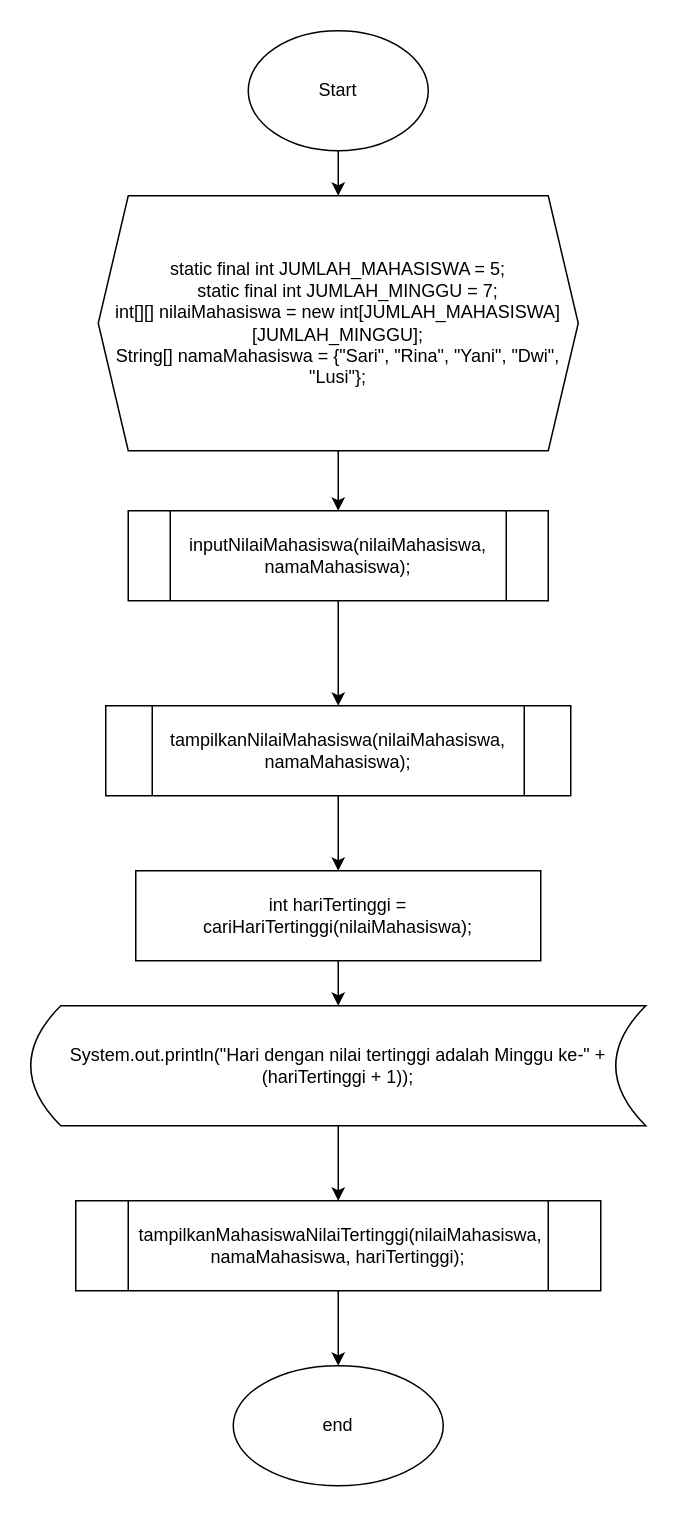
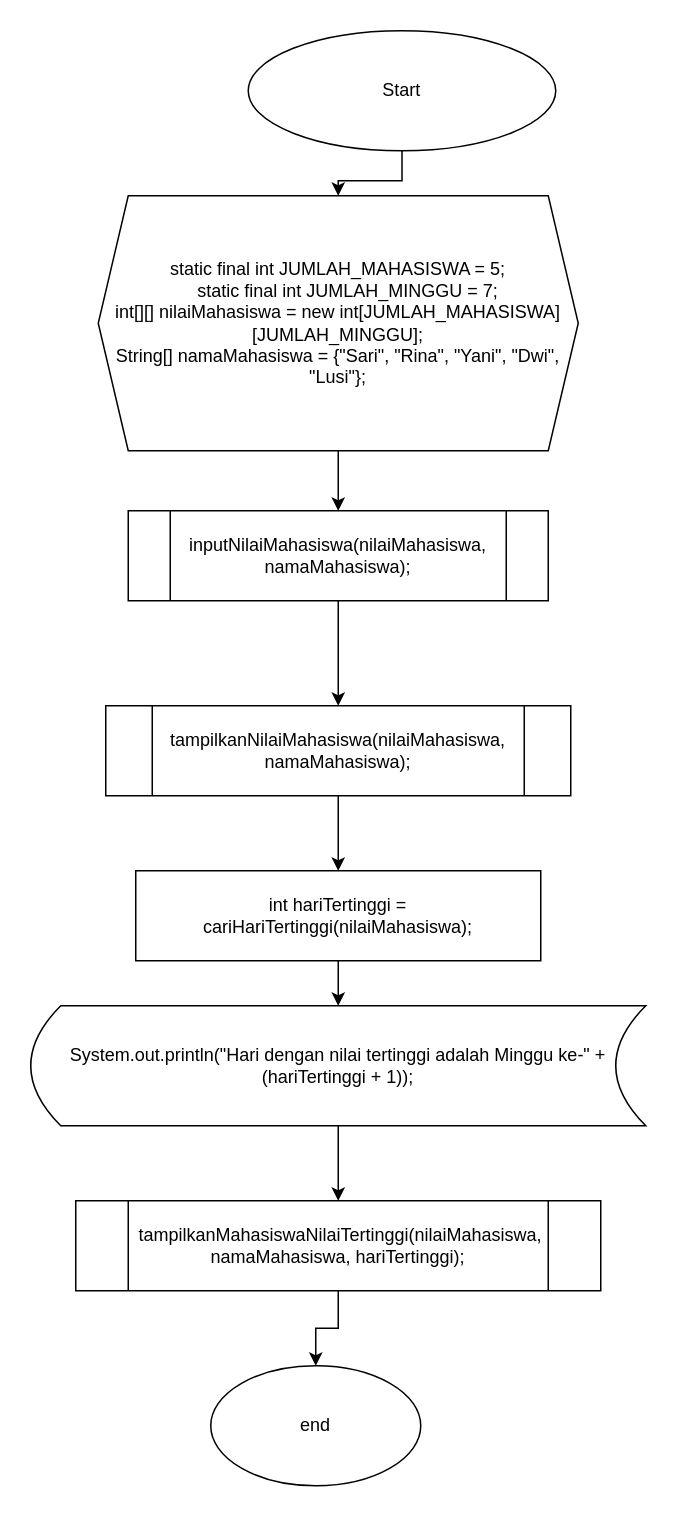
(338, 91) -> (402, 91)
(338, 1426) -> (316, 1426)
